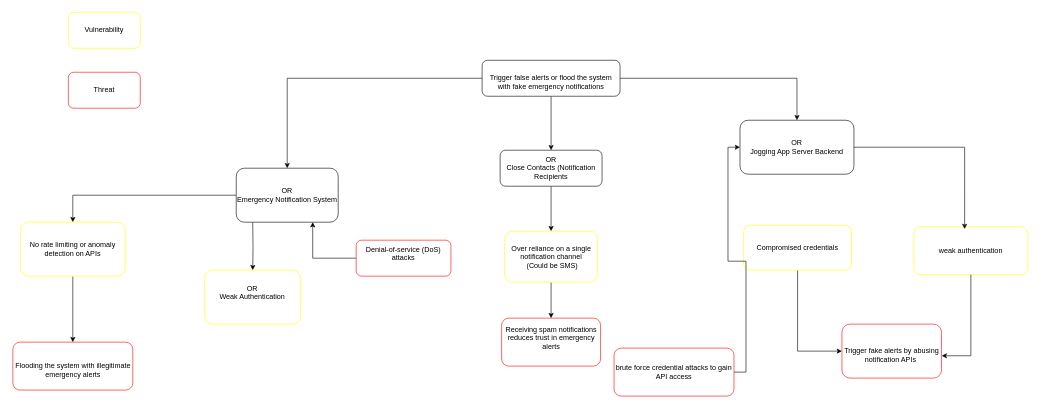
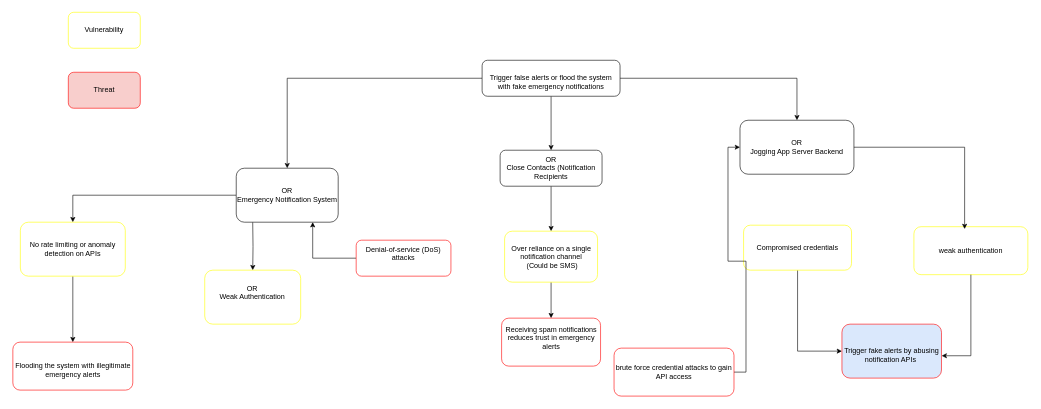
(104, 90) -> (104, 90)
(892, 351) -> (892, 351)
